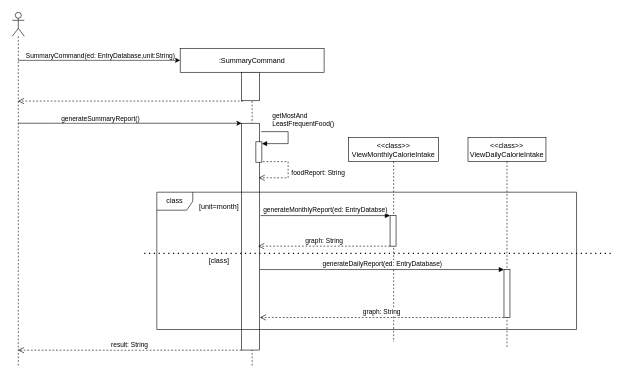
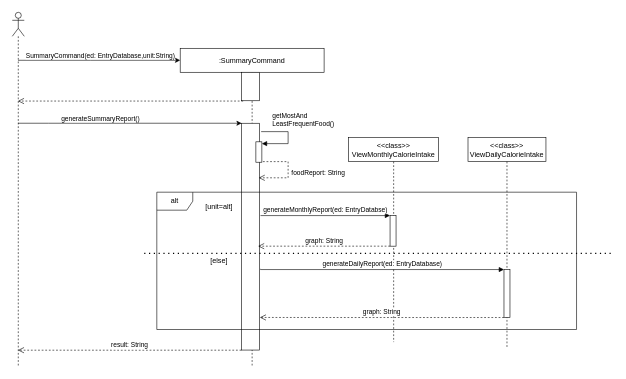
(175, 201) -> (175, 201)
(219, 207) -> (219, 207)
(219, 261) -> (219, 261)
